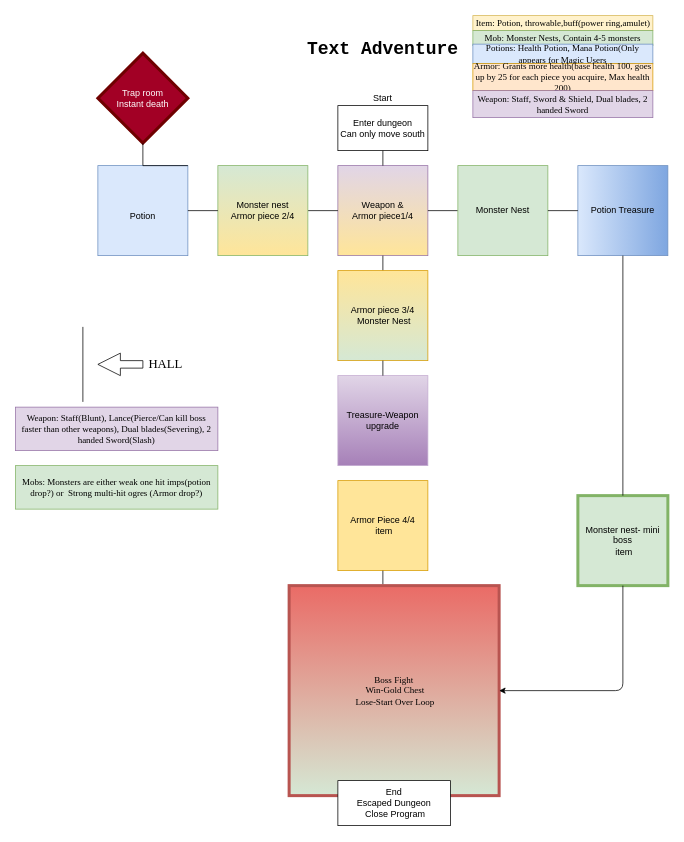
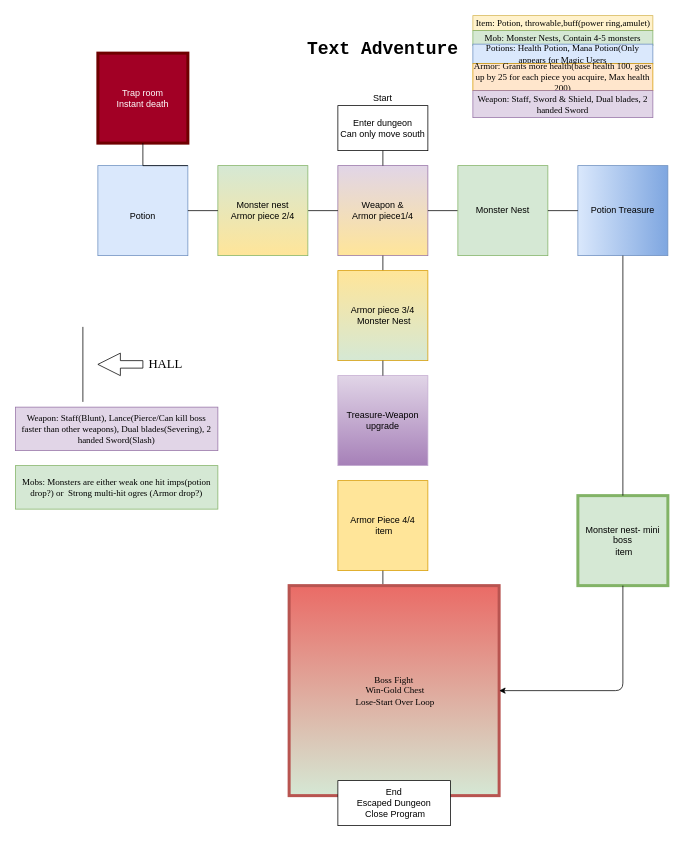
(143, 98) -> (143, 98)
